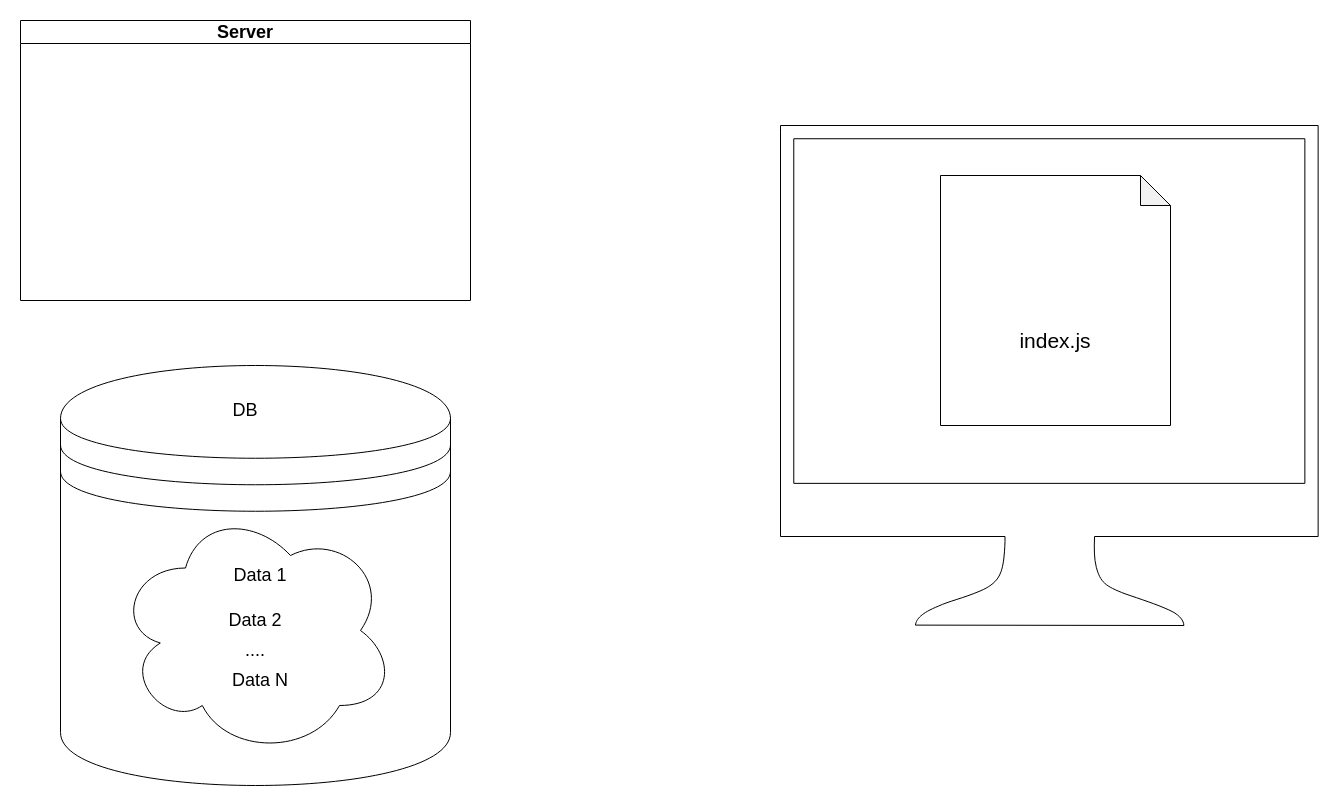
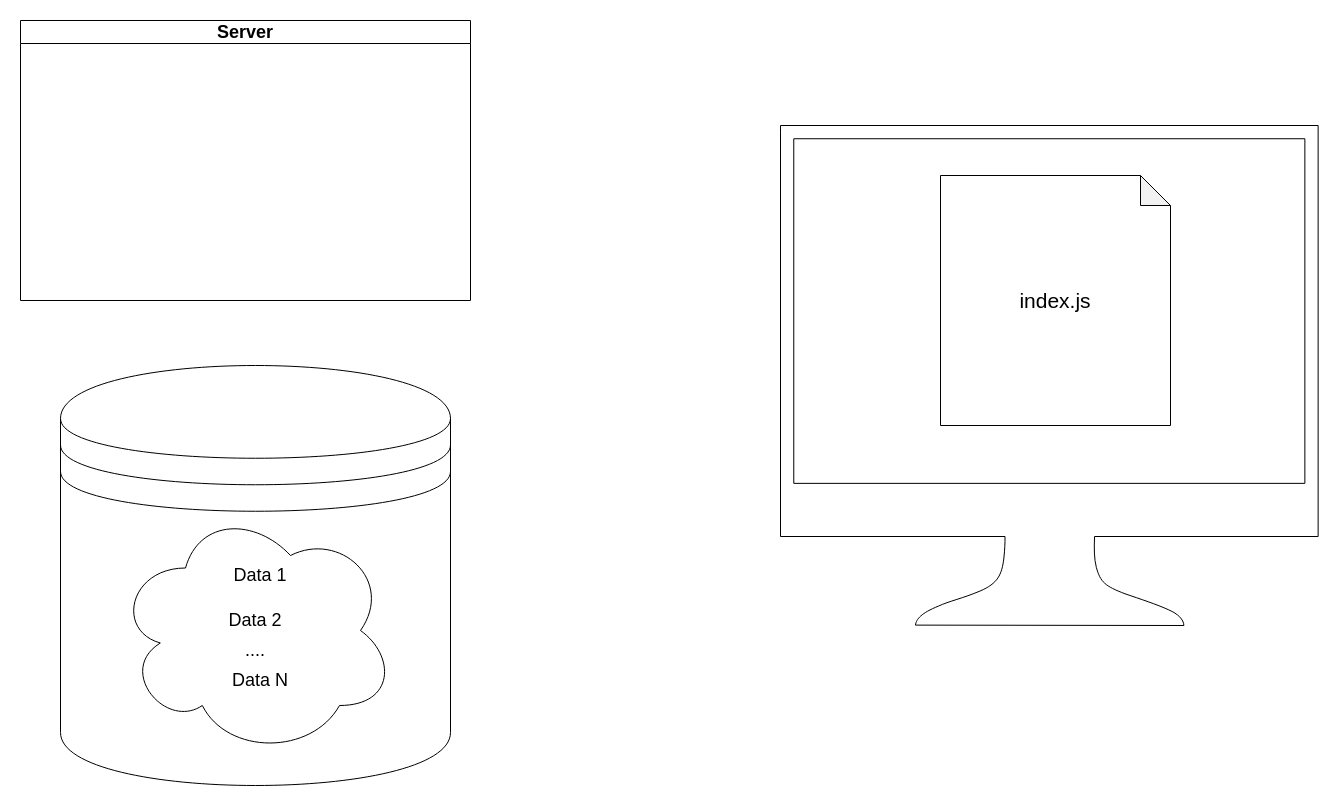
(1056, 341) -> (1056, 301)
(246, 411) -> none
